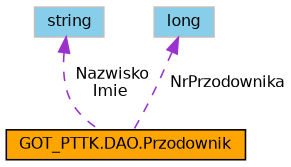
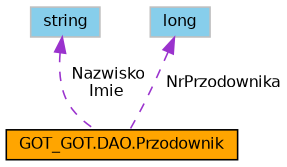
(126, 145) -> (122, 145)
